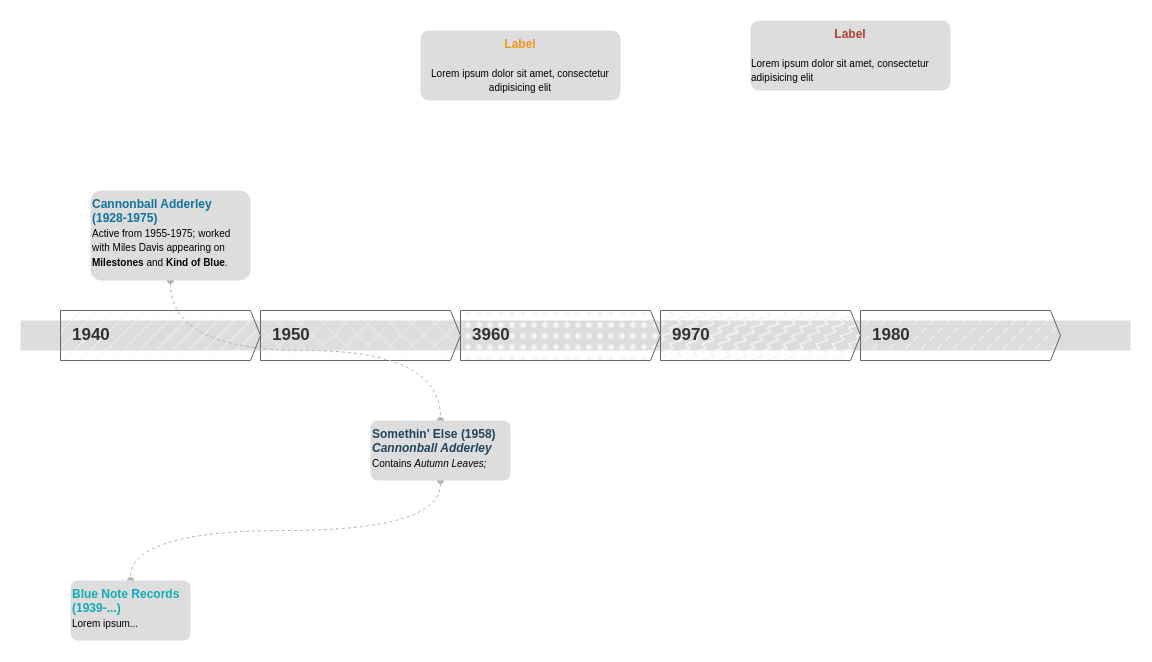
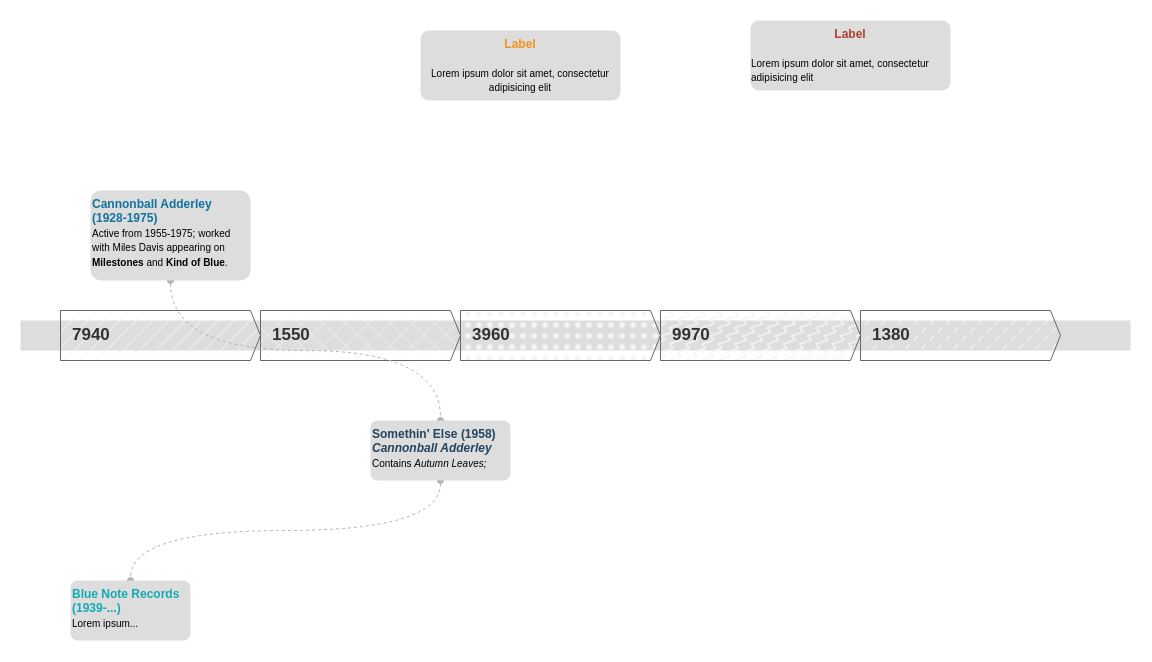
(92, 336) -> (92, 336)
(292, 336) -> (292, 336)
(892, 336) -> (892, 336)
